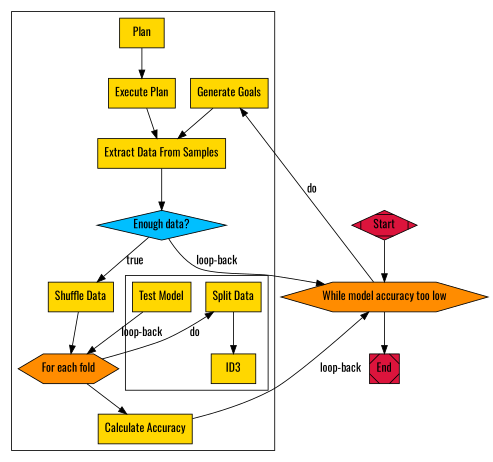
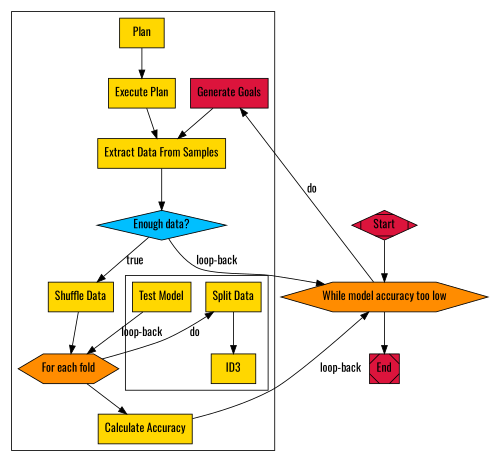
(229, 93) -> (229, 93)
